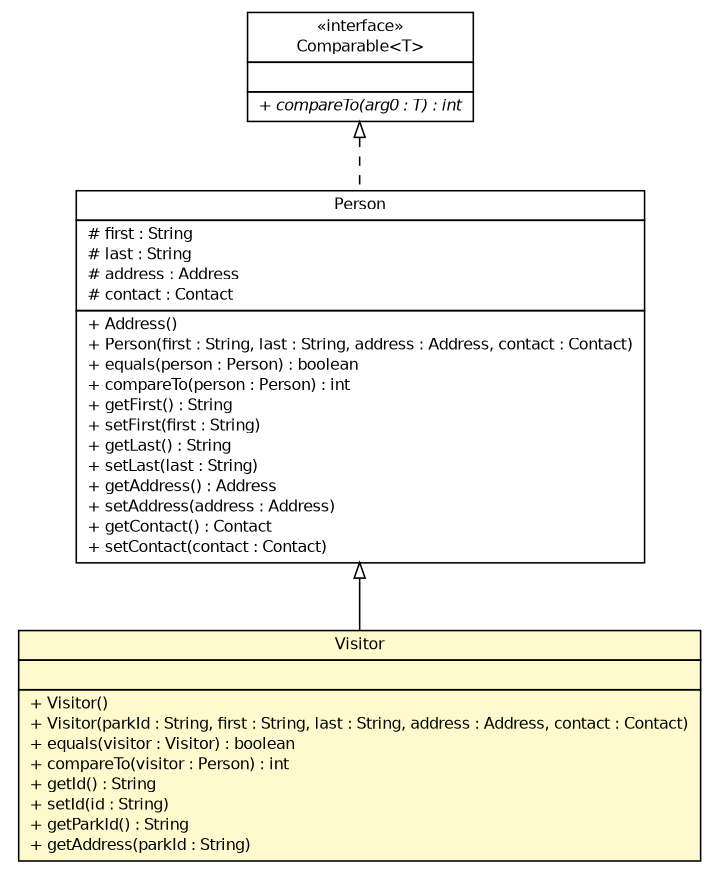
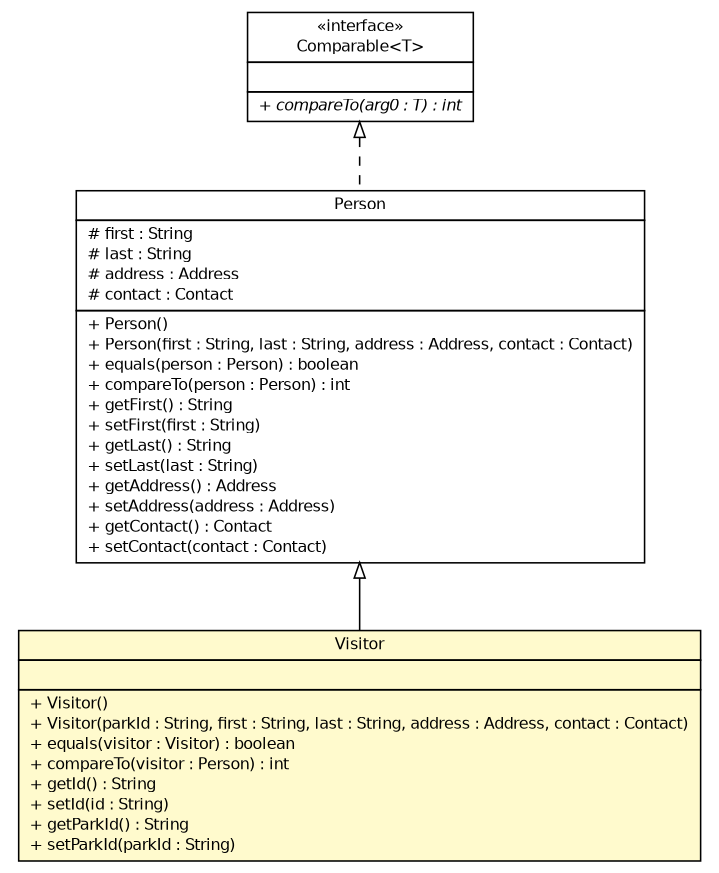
(132, 325) -> (128, 325)
(140, 845) -> (133, 845)
